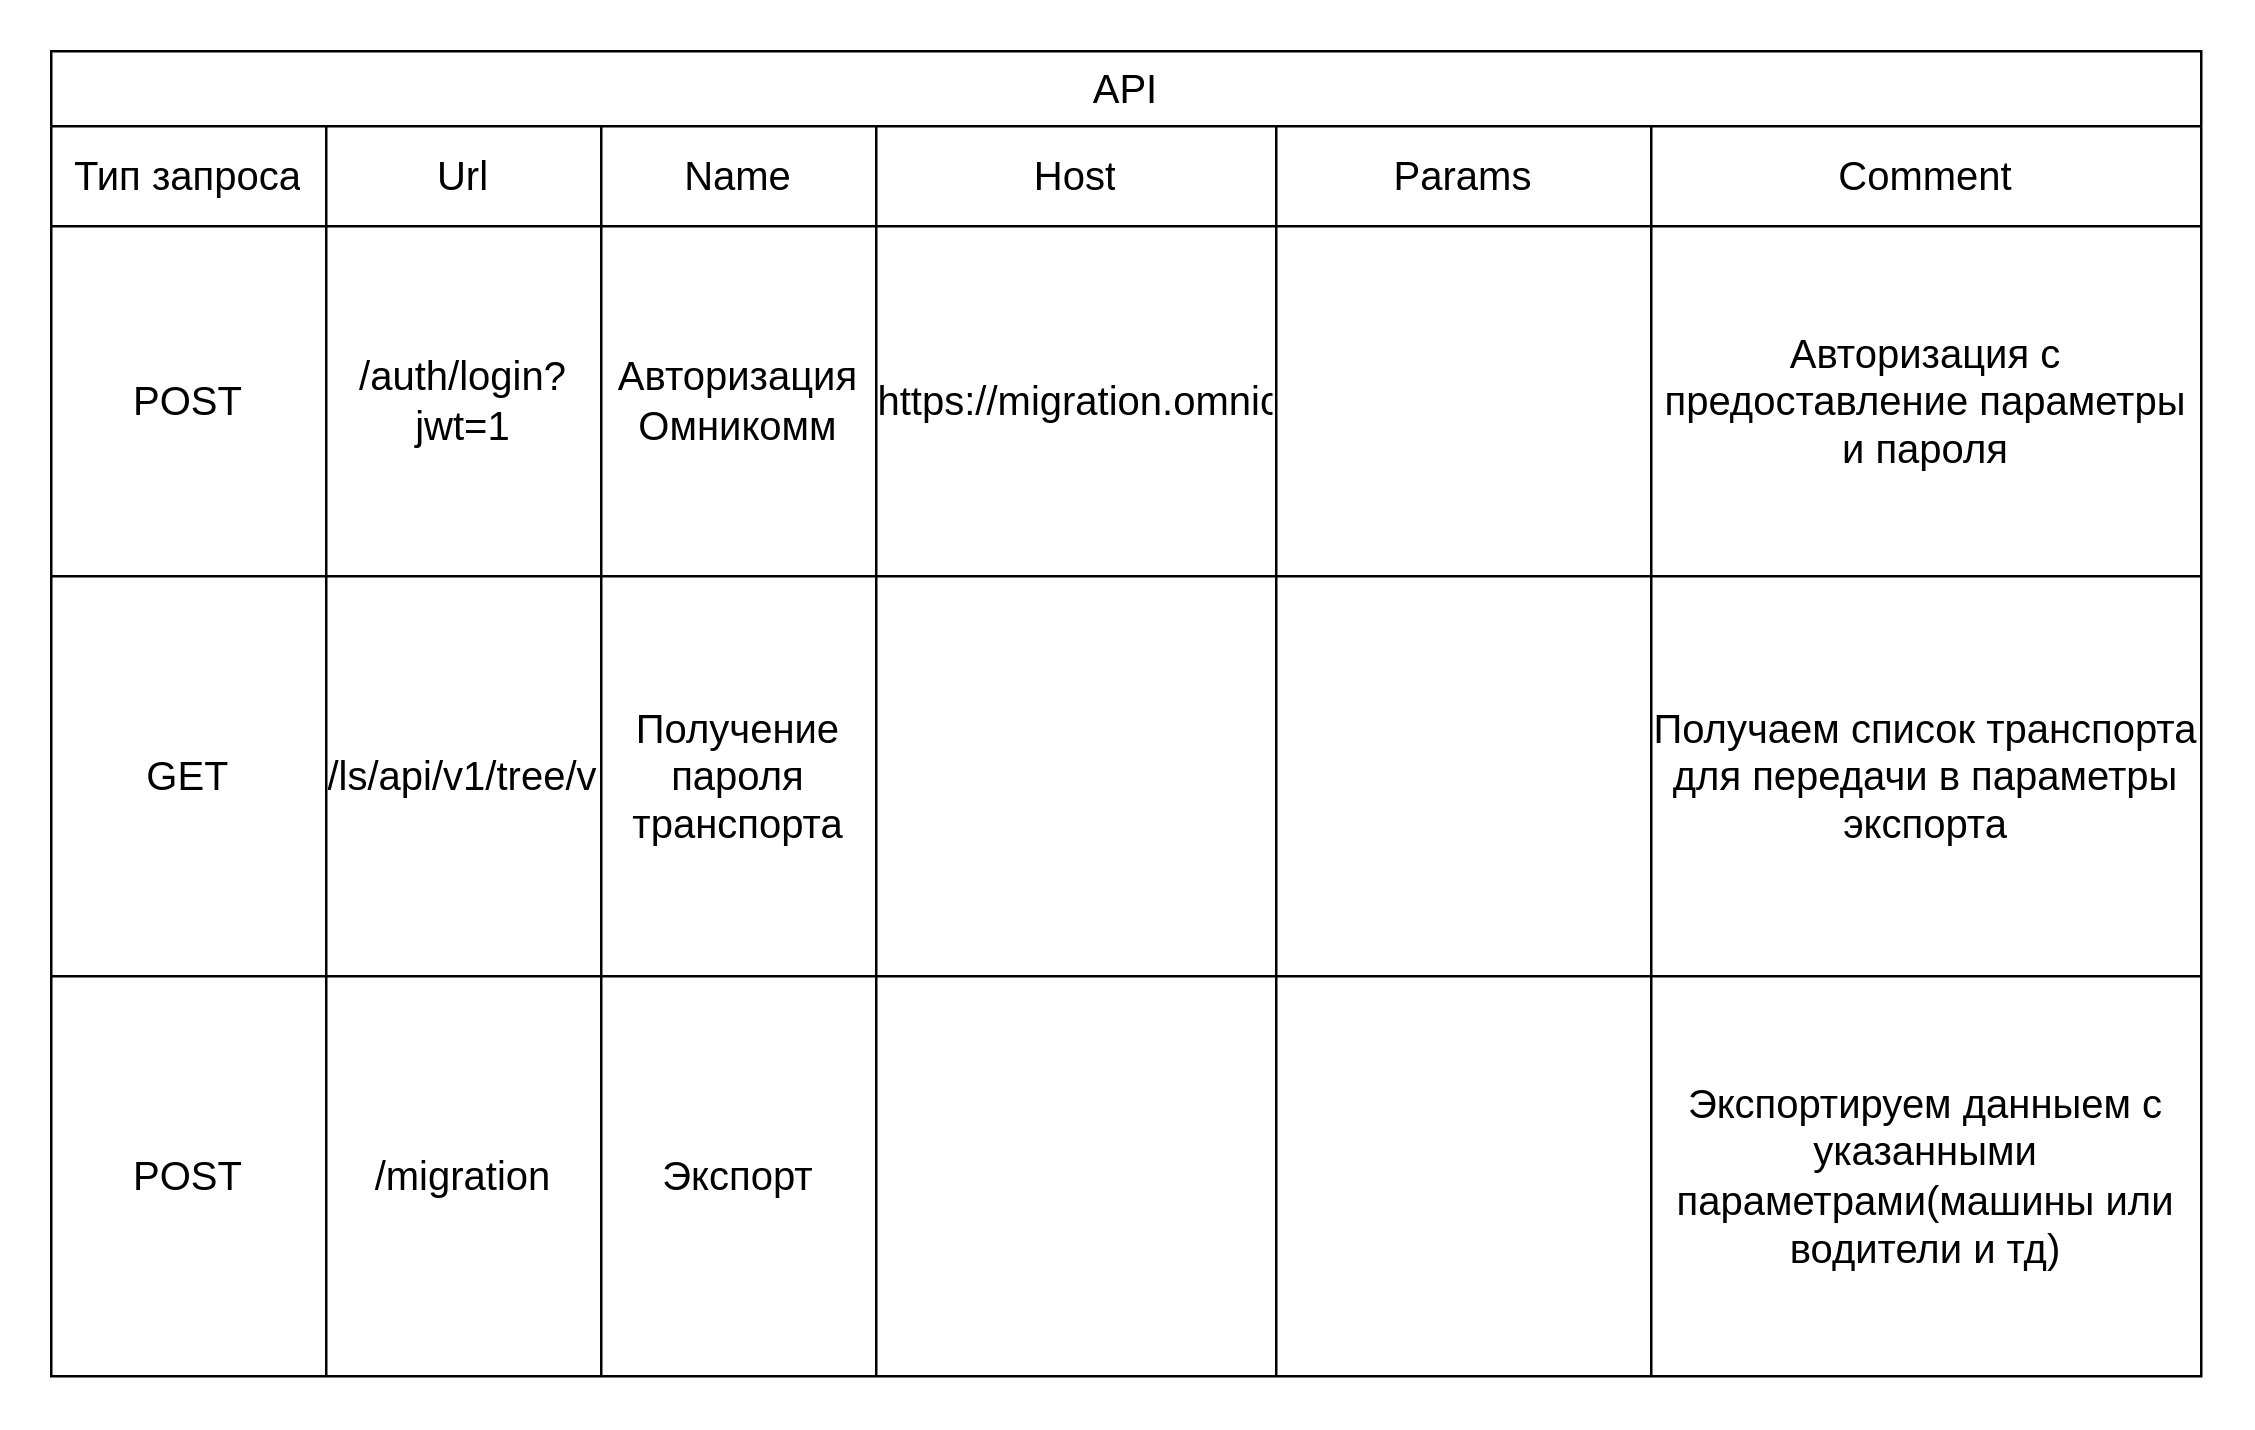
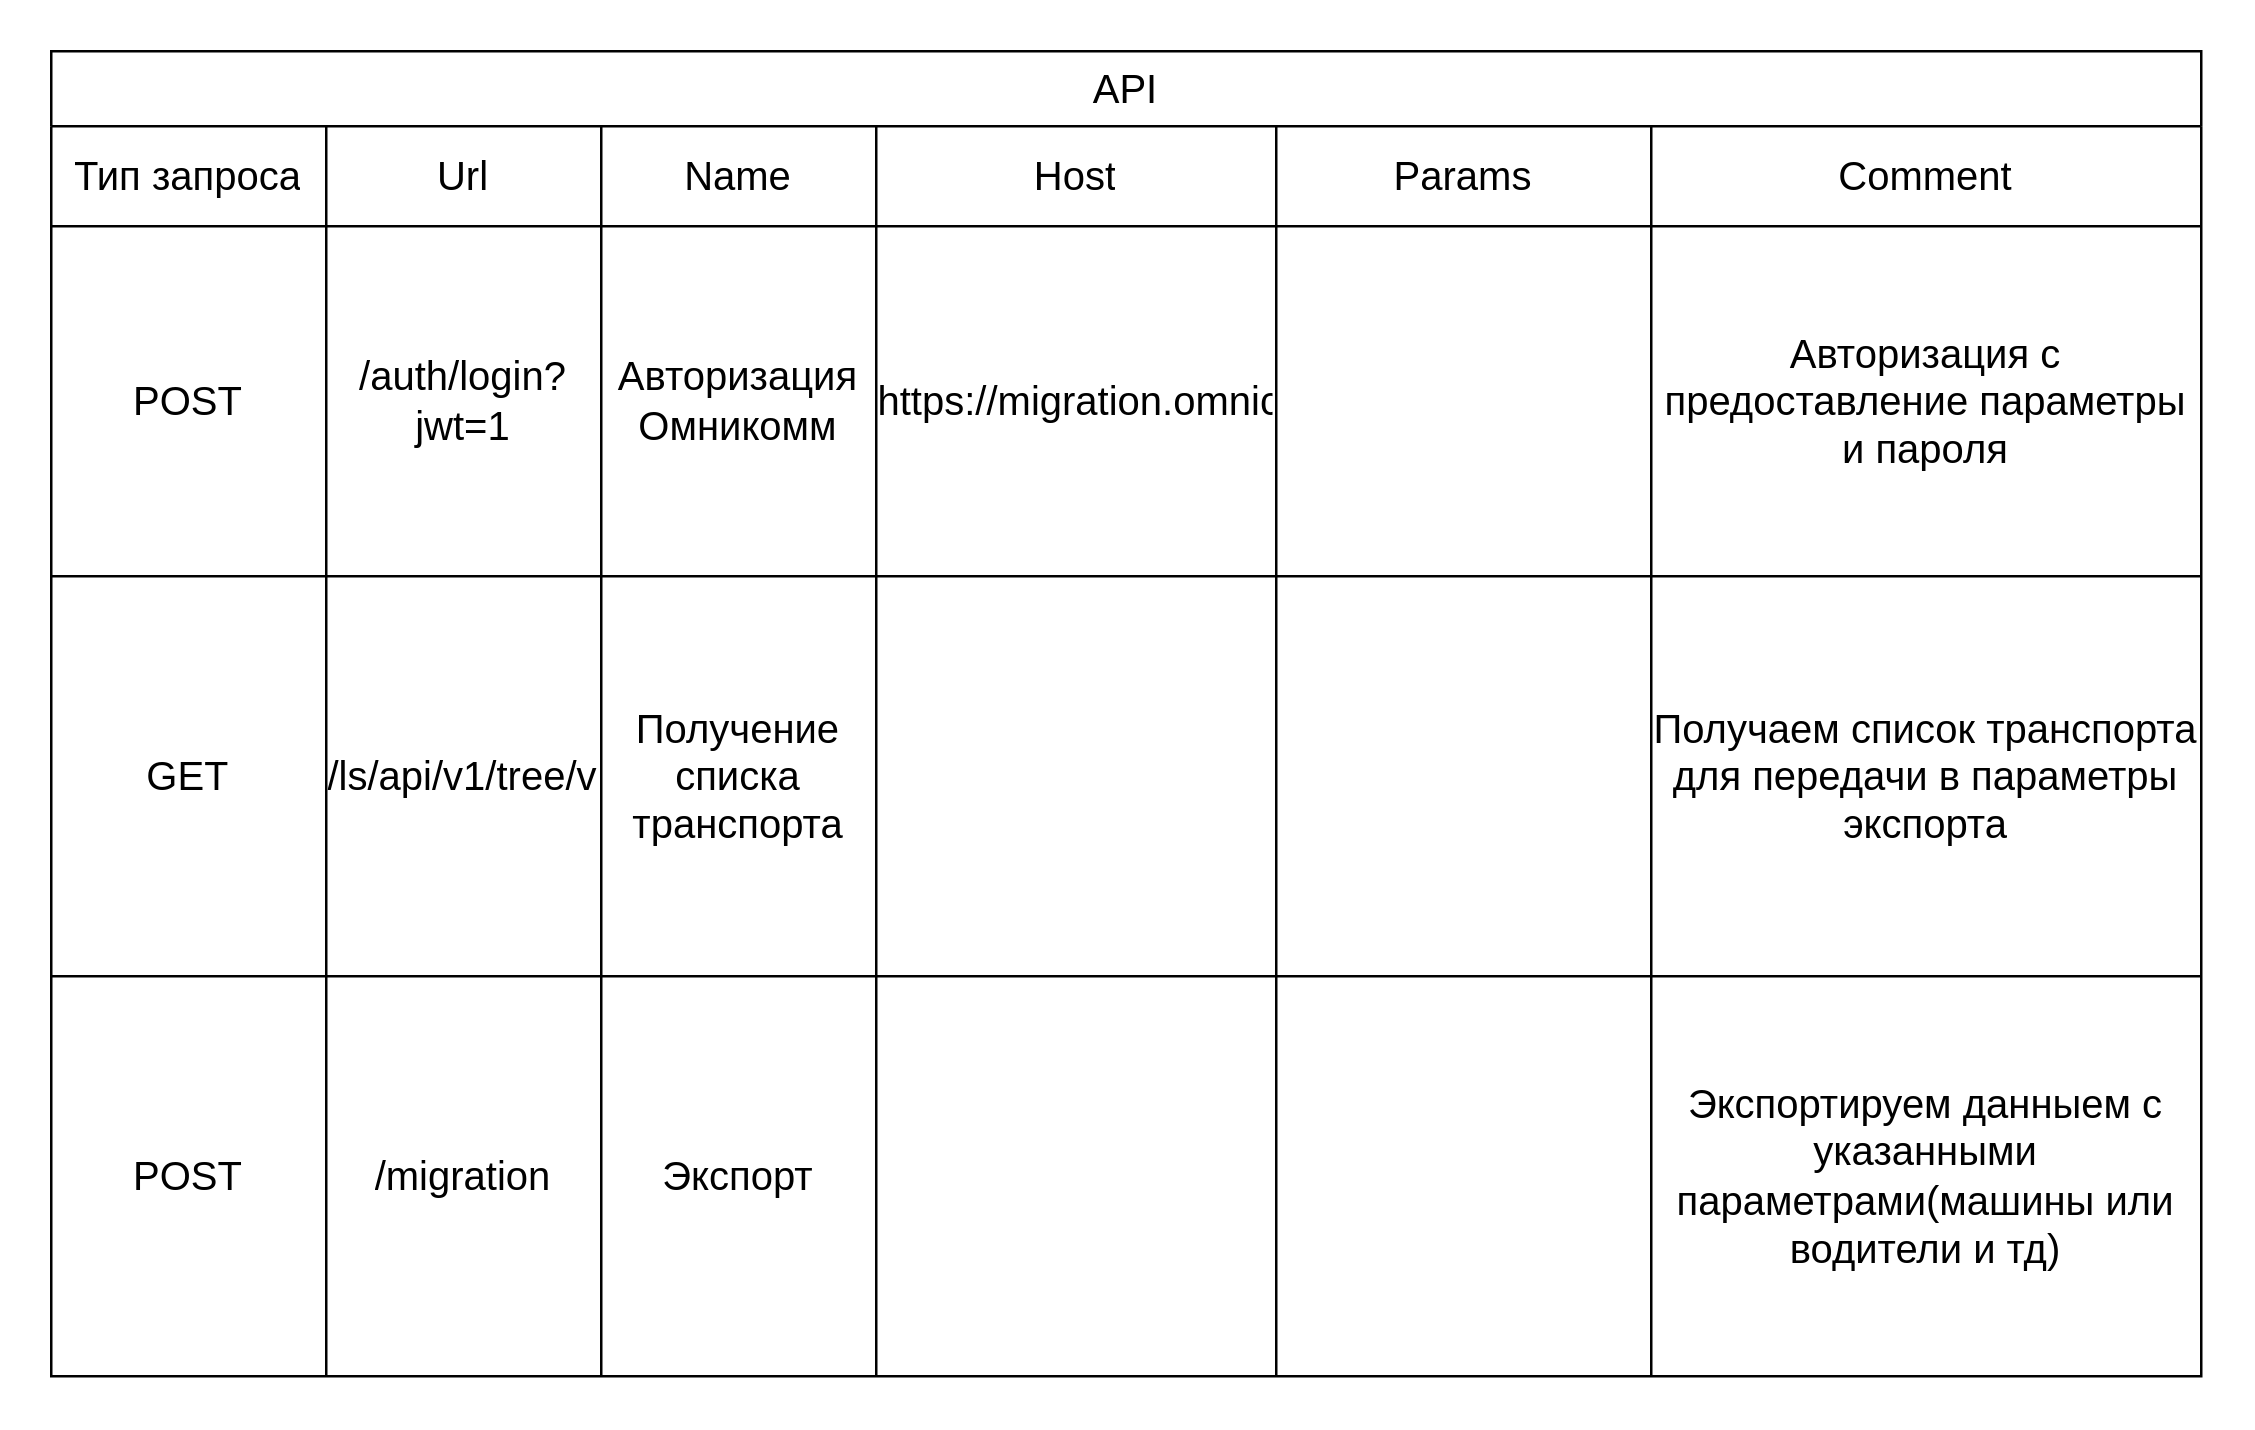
(739, 776) -> (739, 776)
